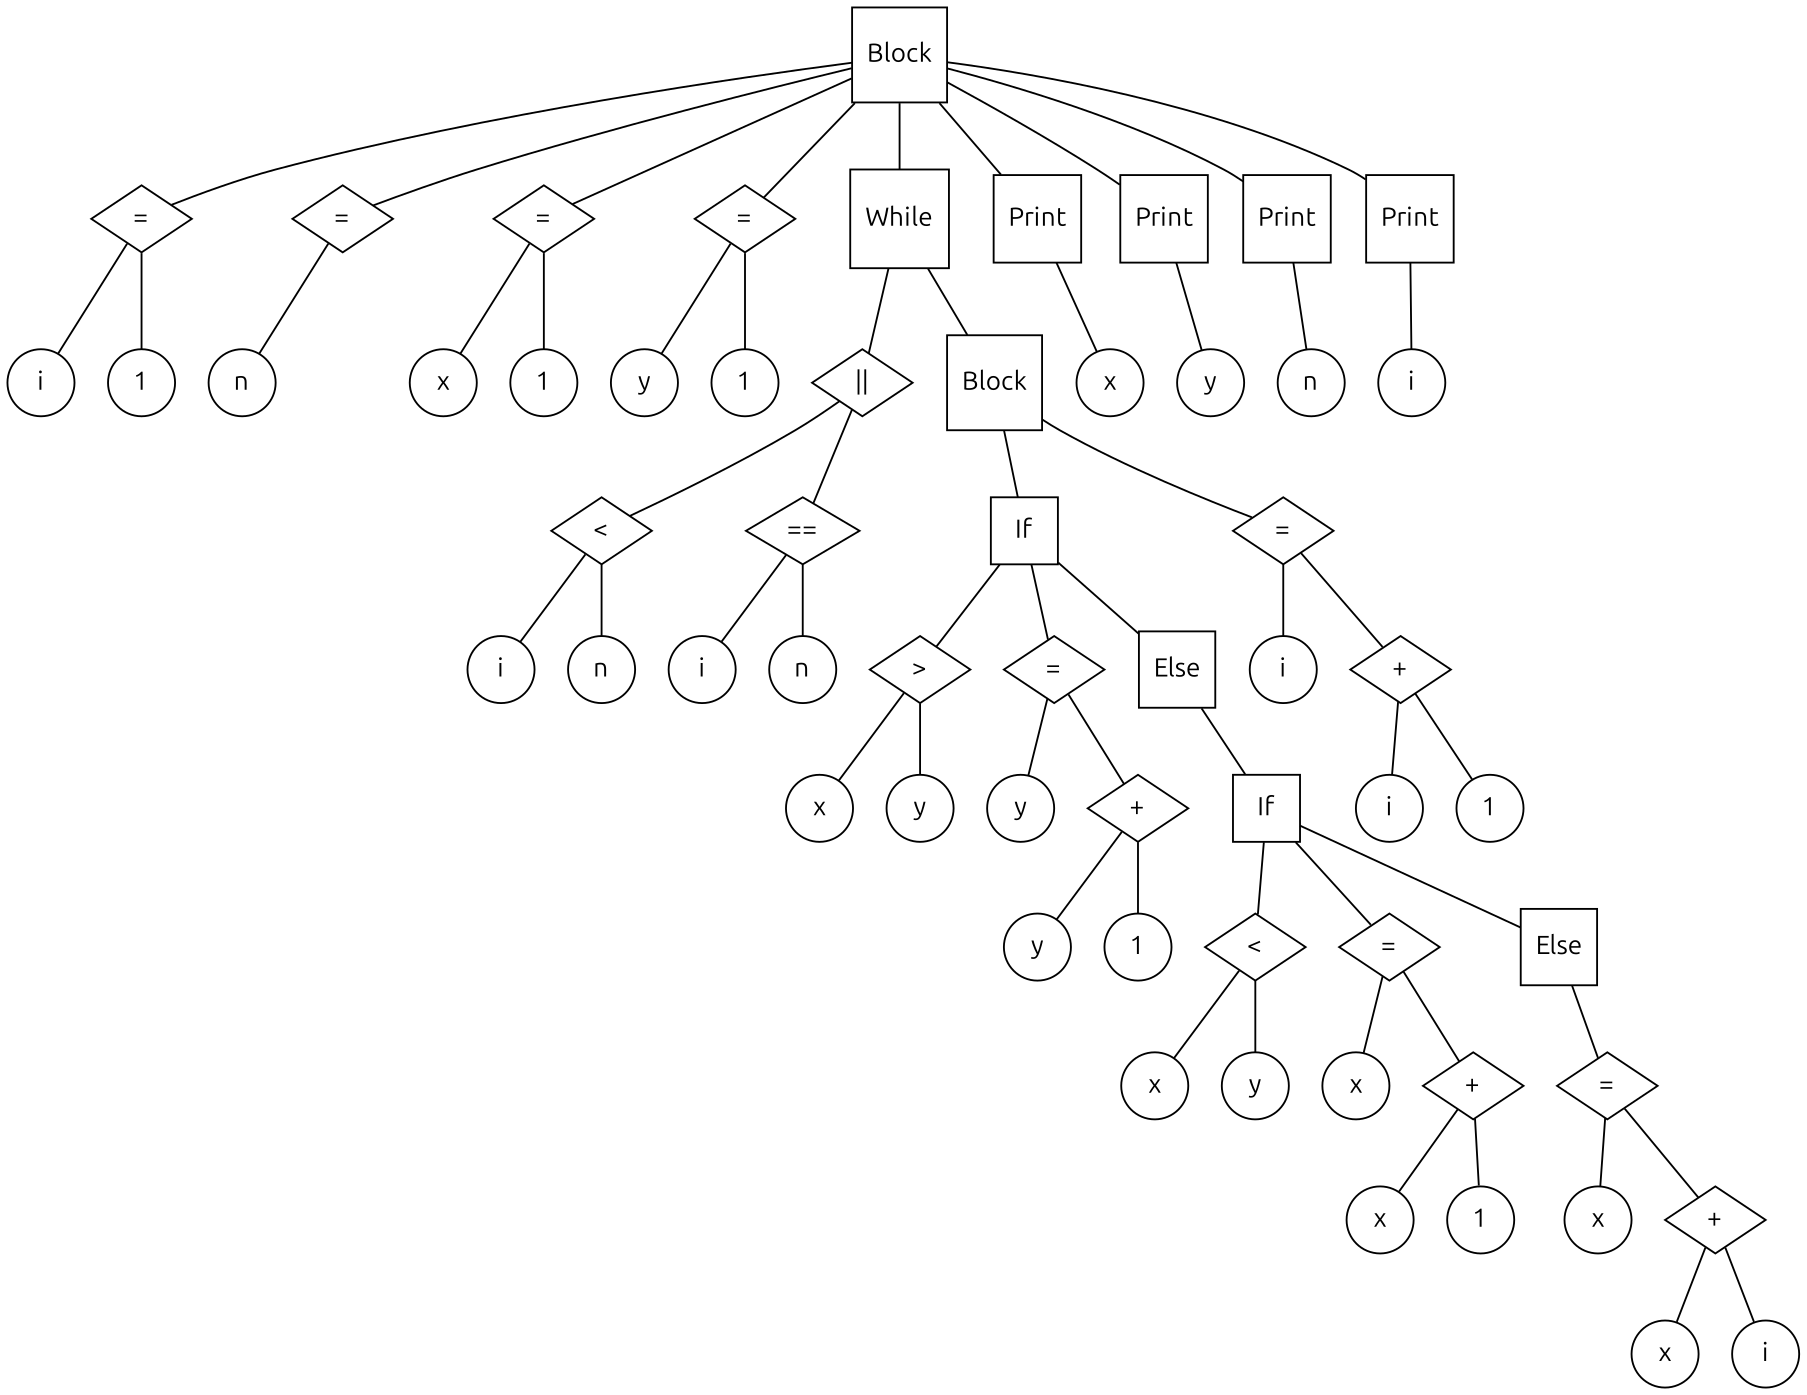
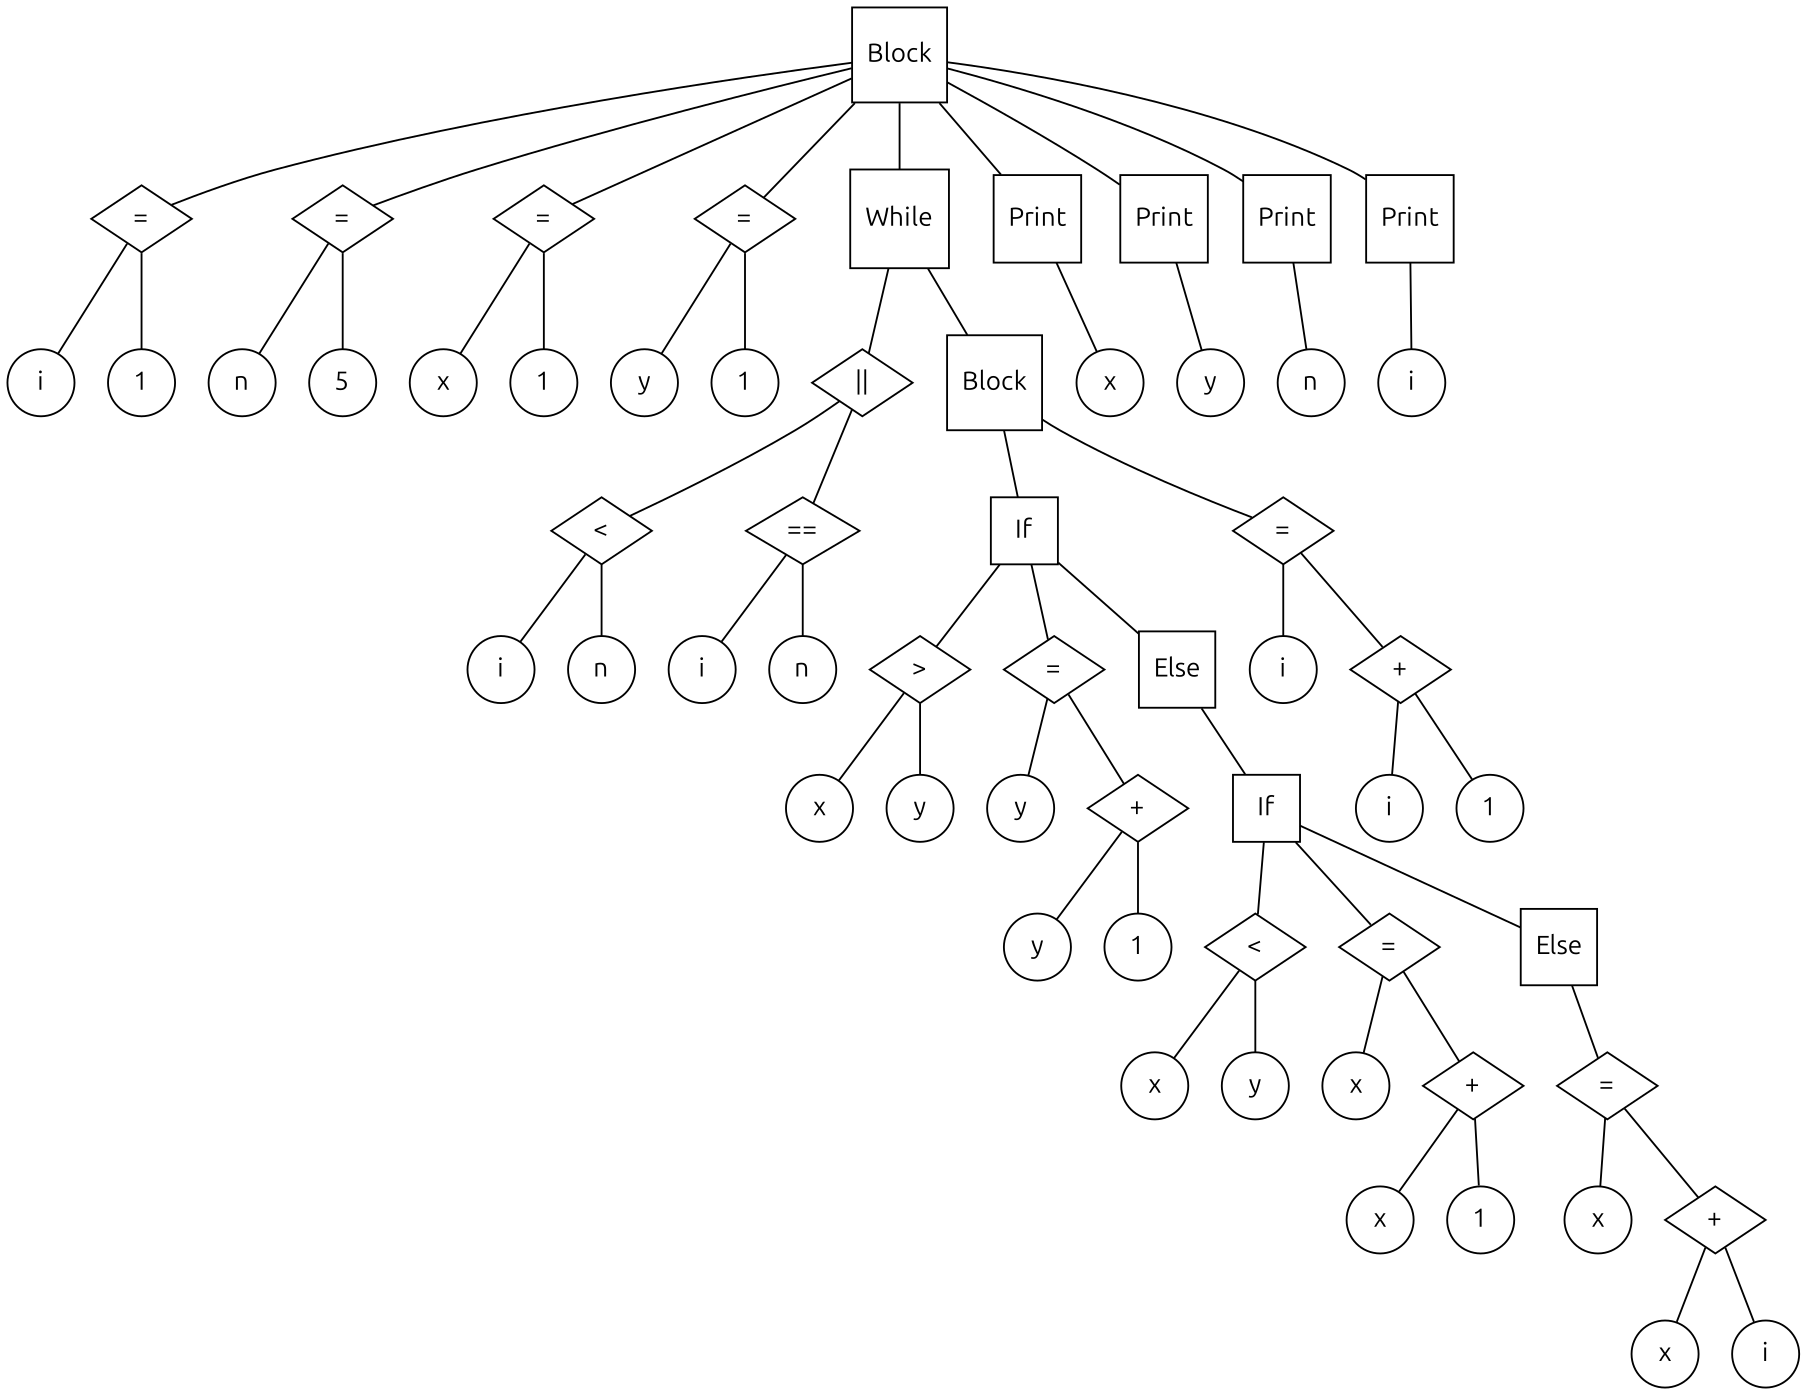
none -> (343, 383)
